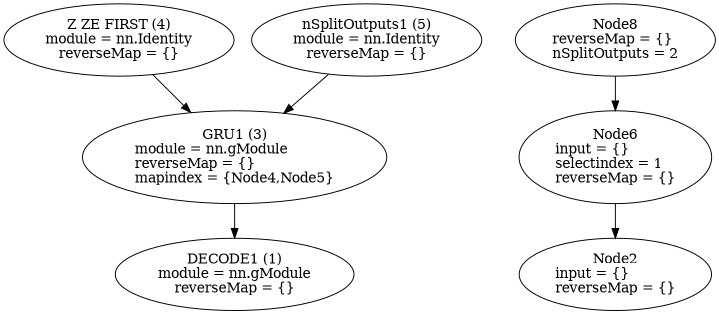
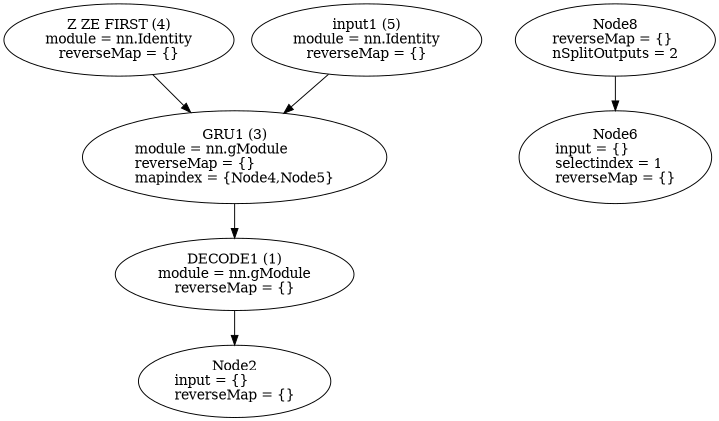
(367, 40) -> (367, 40)
(615, 216) -> (235, 323)
